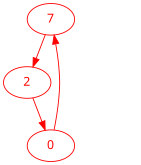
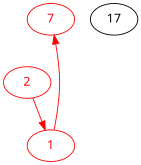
none -> (114, 19)
(41, 47) -> none
(51, 146) -> (51, 146)
